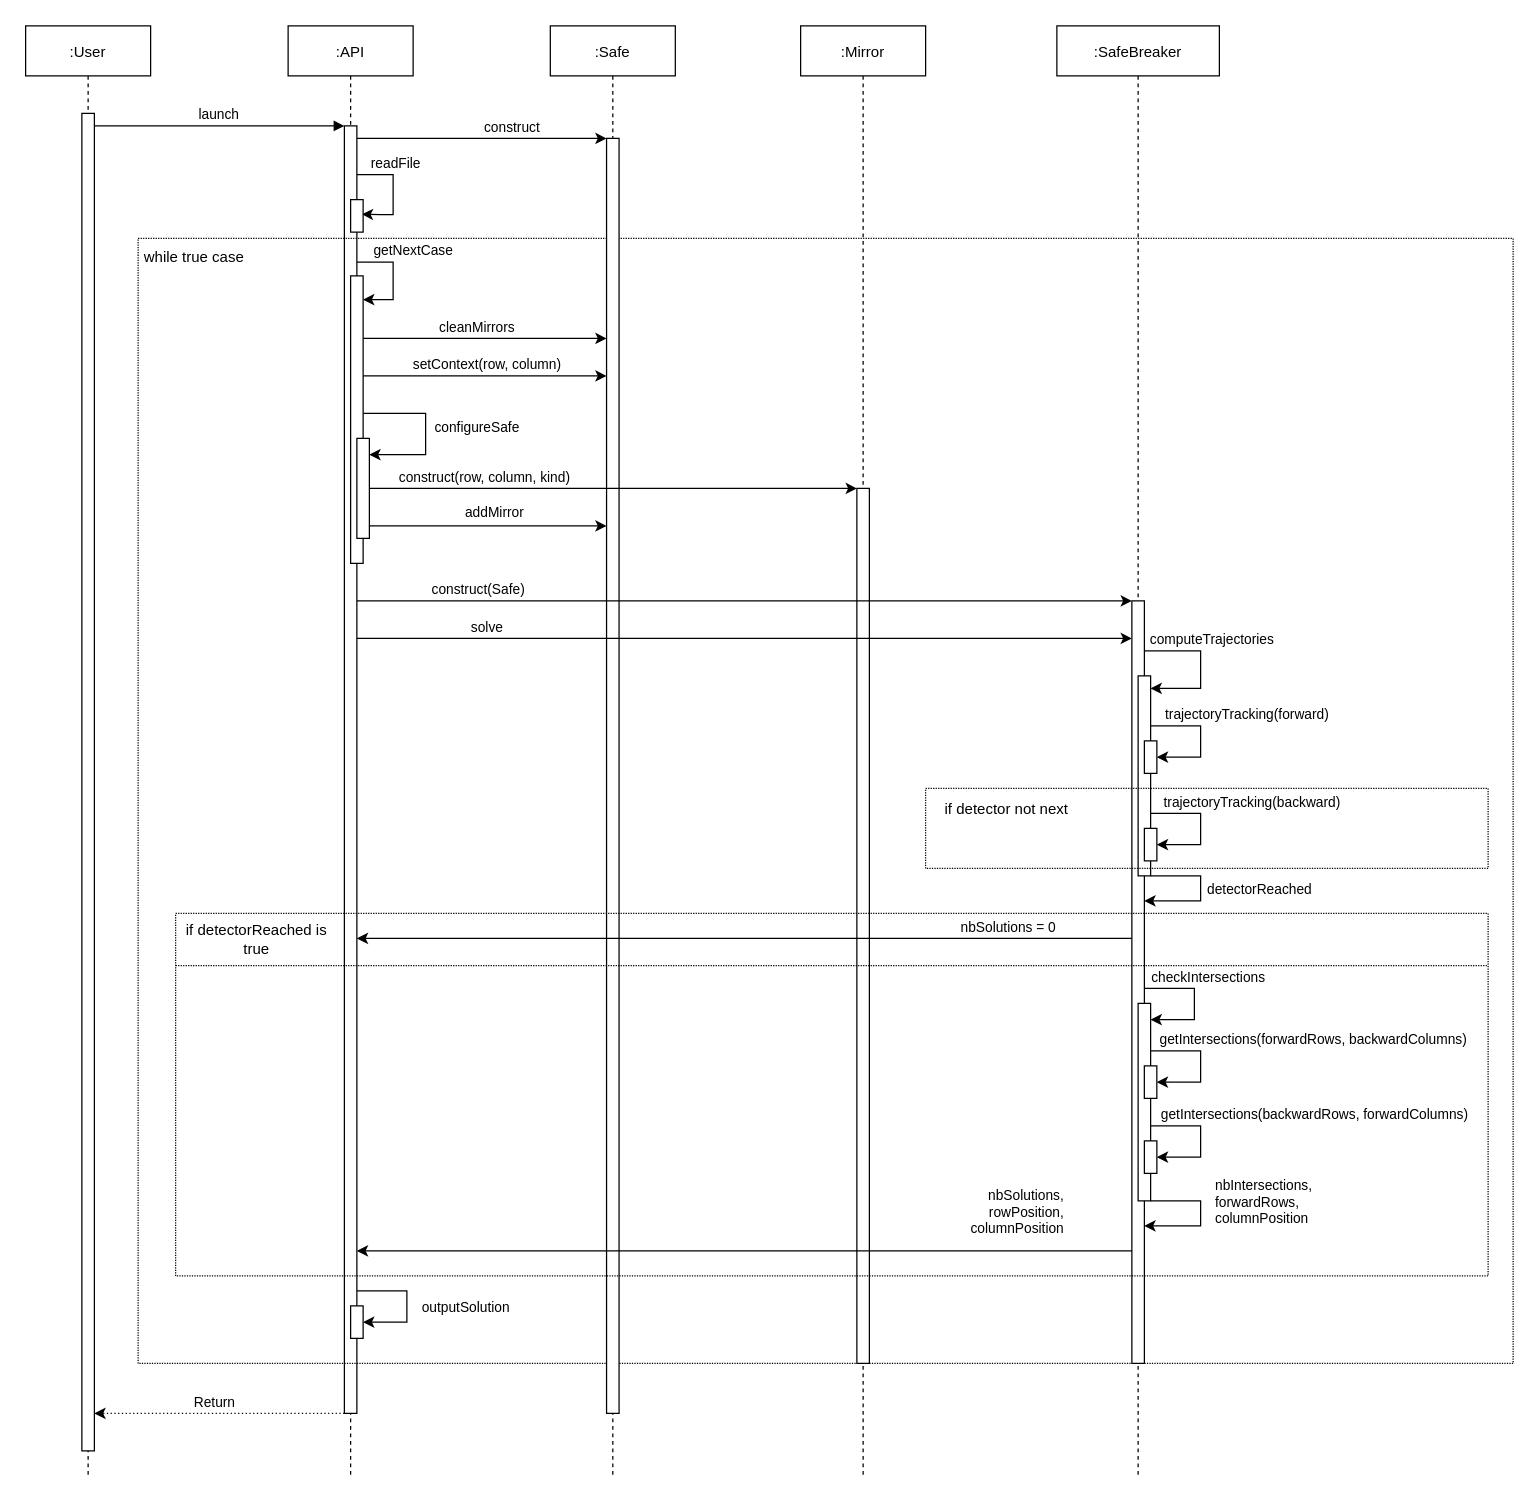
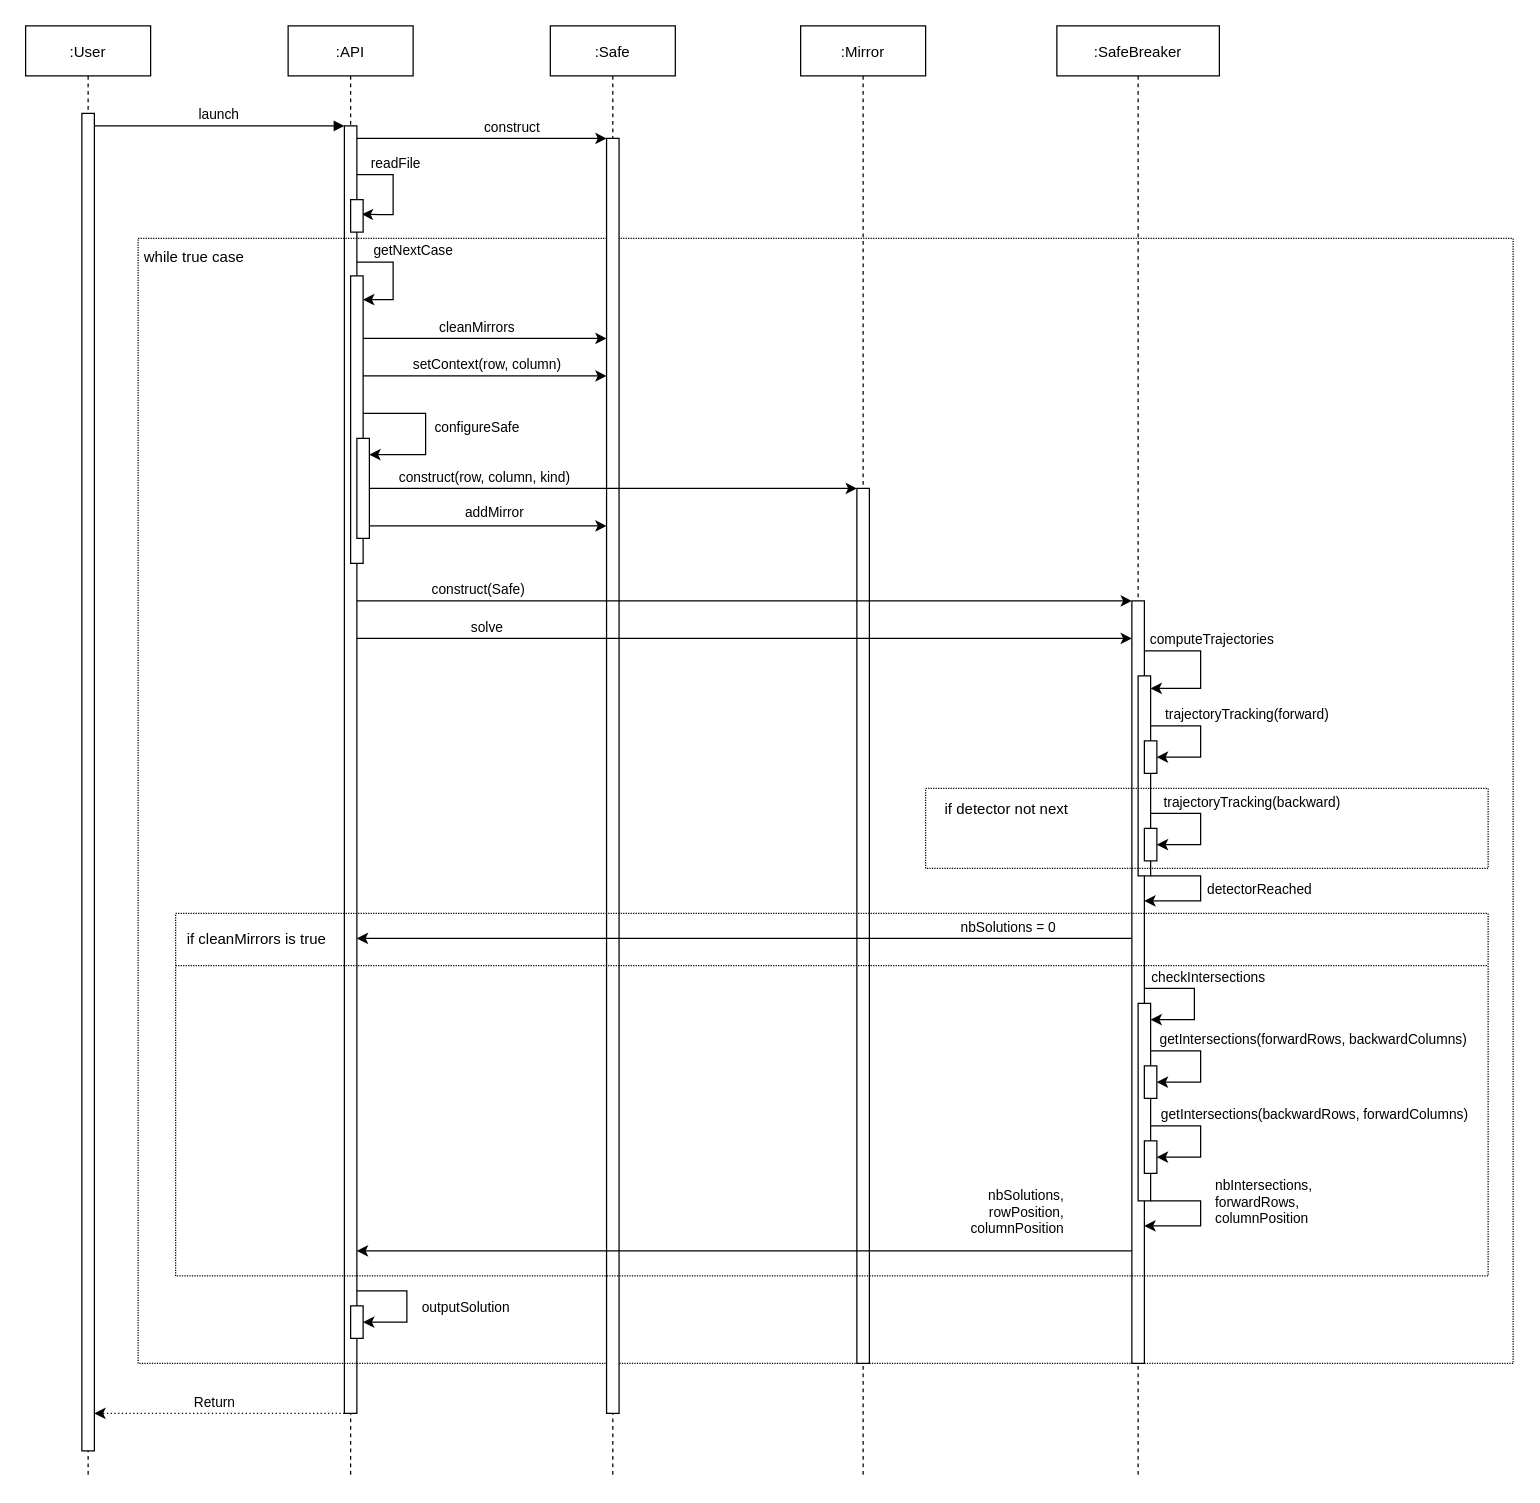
(257, 939) -> (257, 939)
